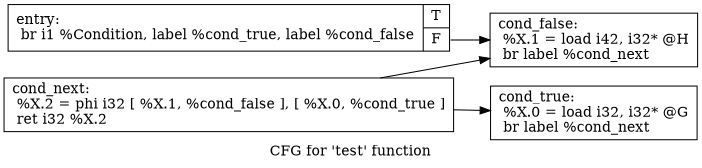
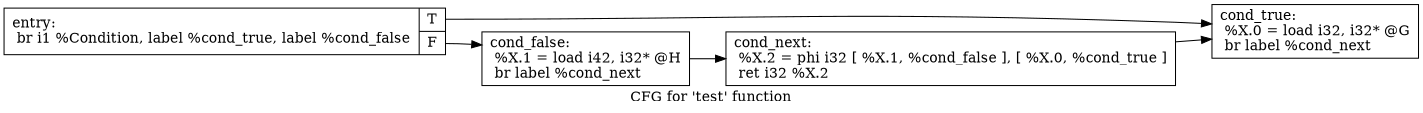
none -> (823, 16)
(430, 69) -> (703, 59)
